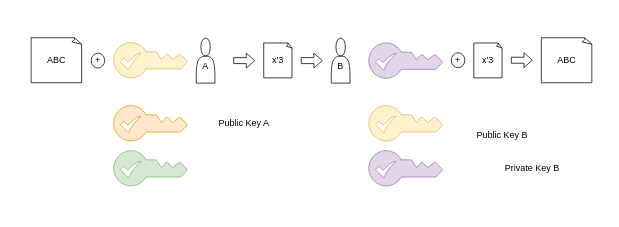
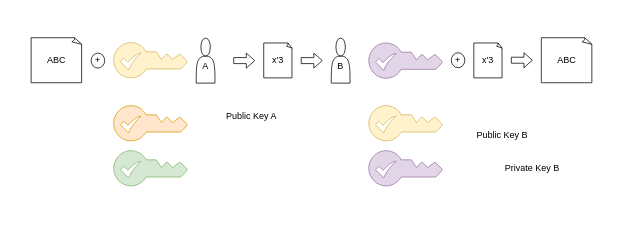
(244, 123) -> (252, 116)
